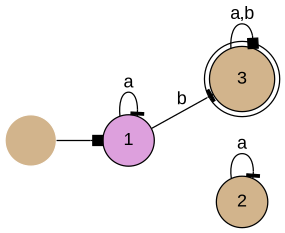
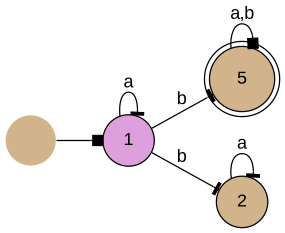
(242, 79) -> (242, 79)
none -> (183, 170)
